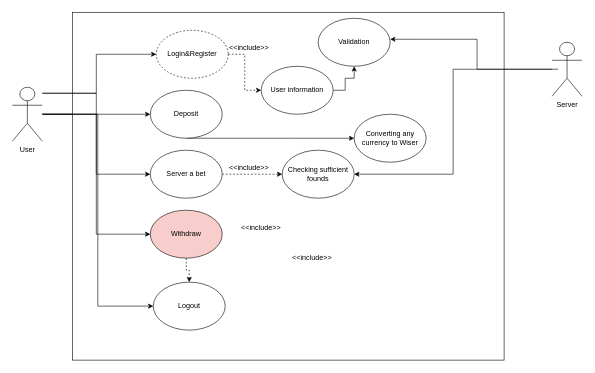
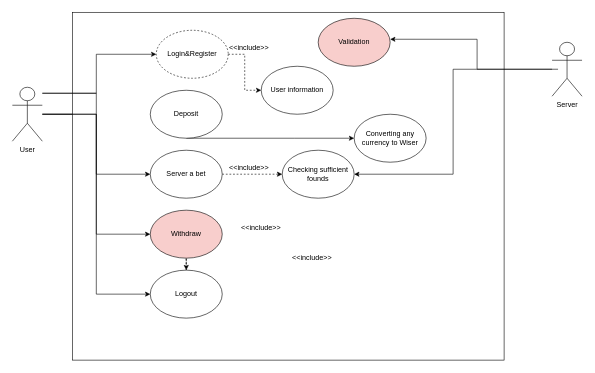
(354, 42) -> (354, 42)
(345, 78) -> none
(144, 114) -> none
(189, 306) -> (186, 294)
